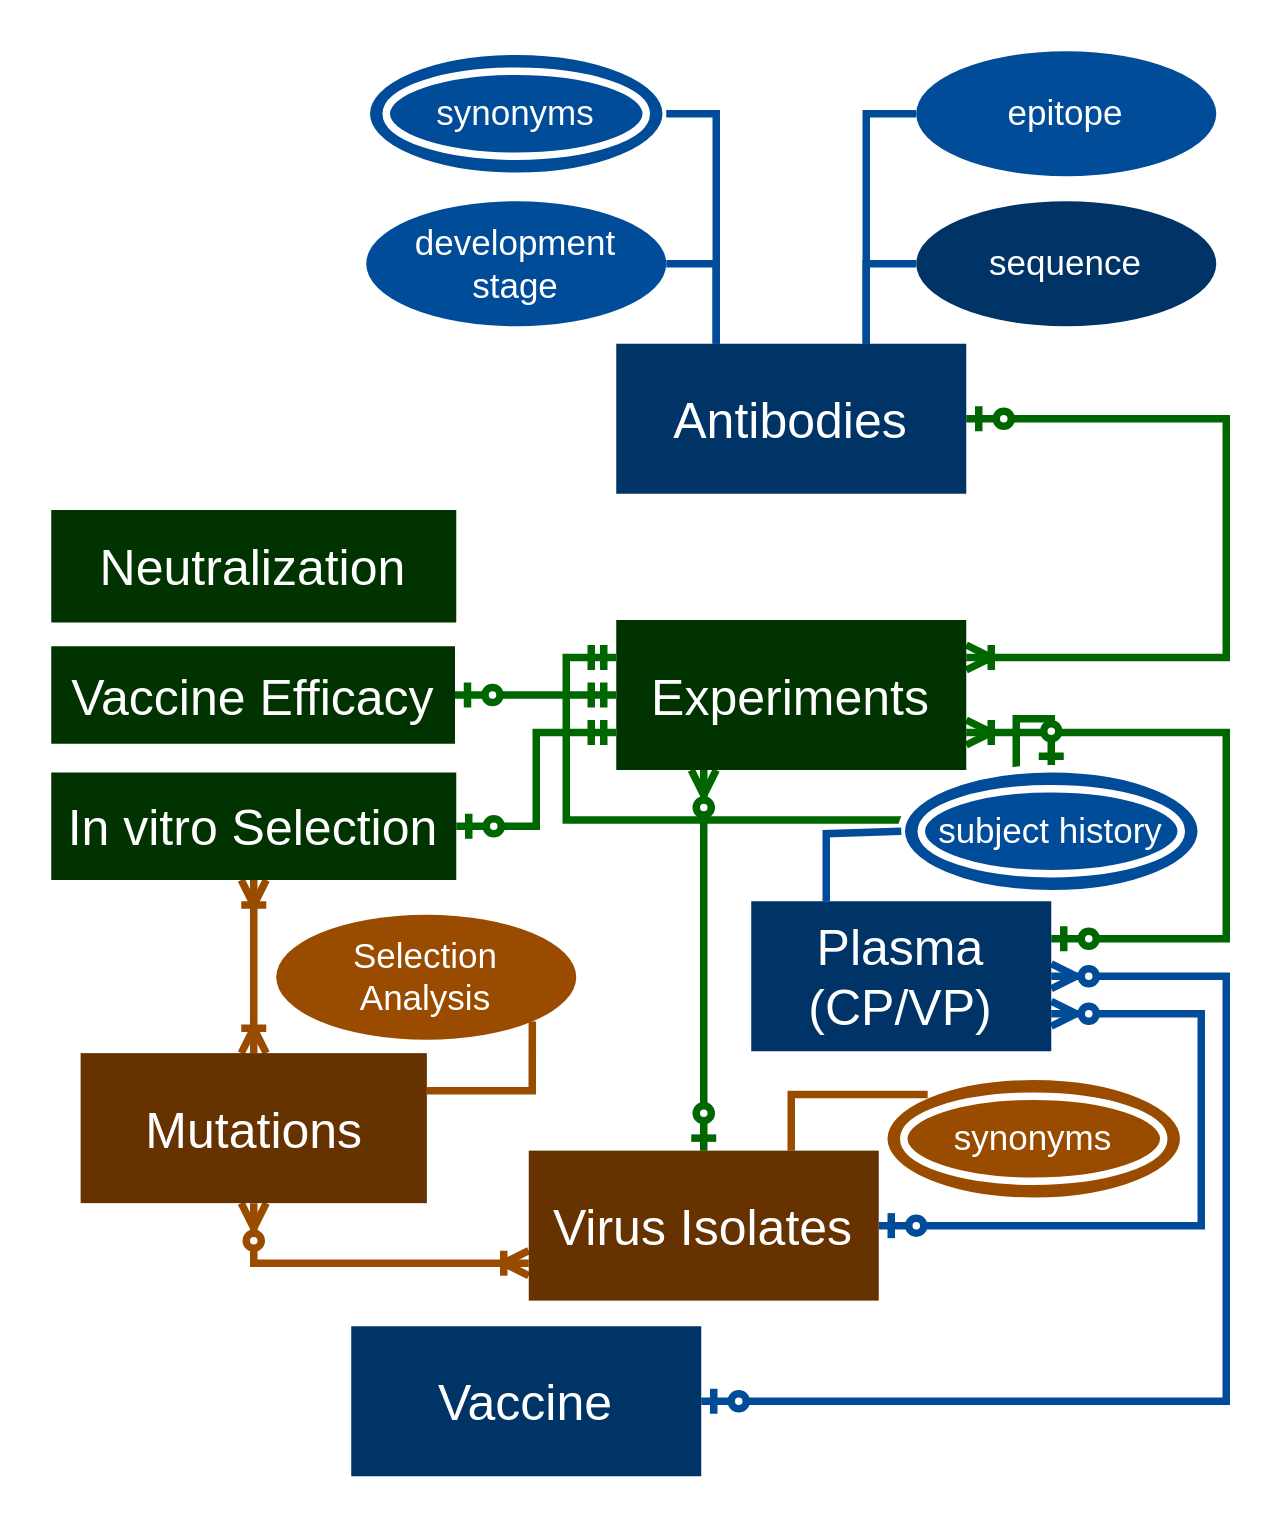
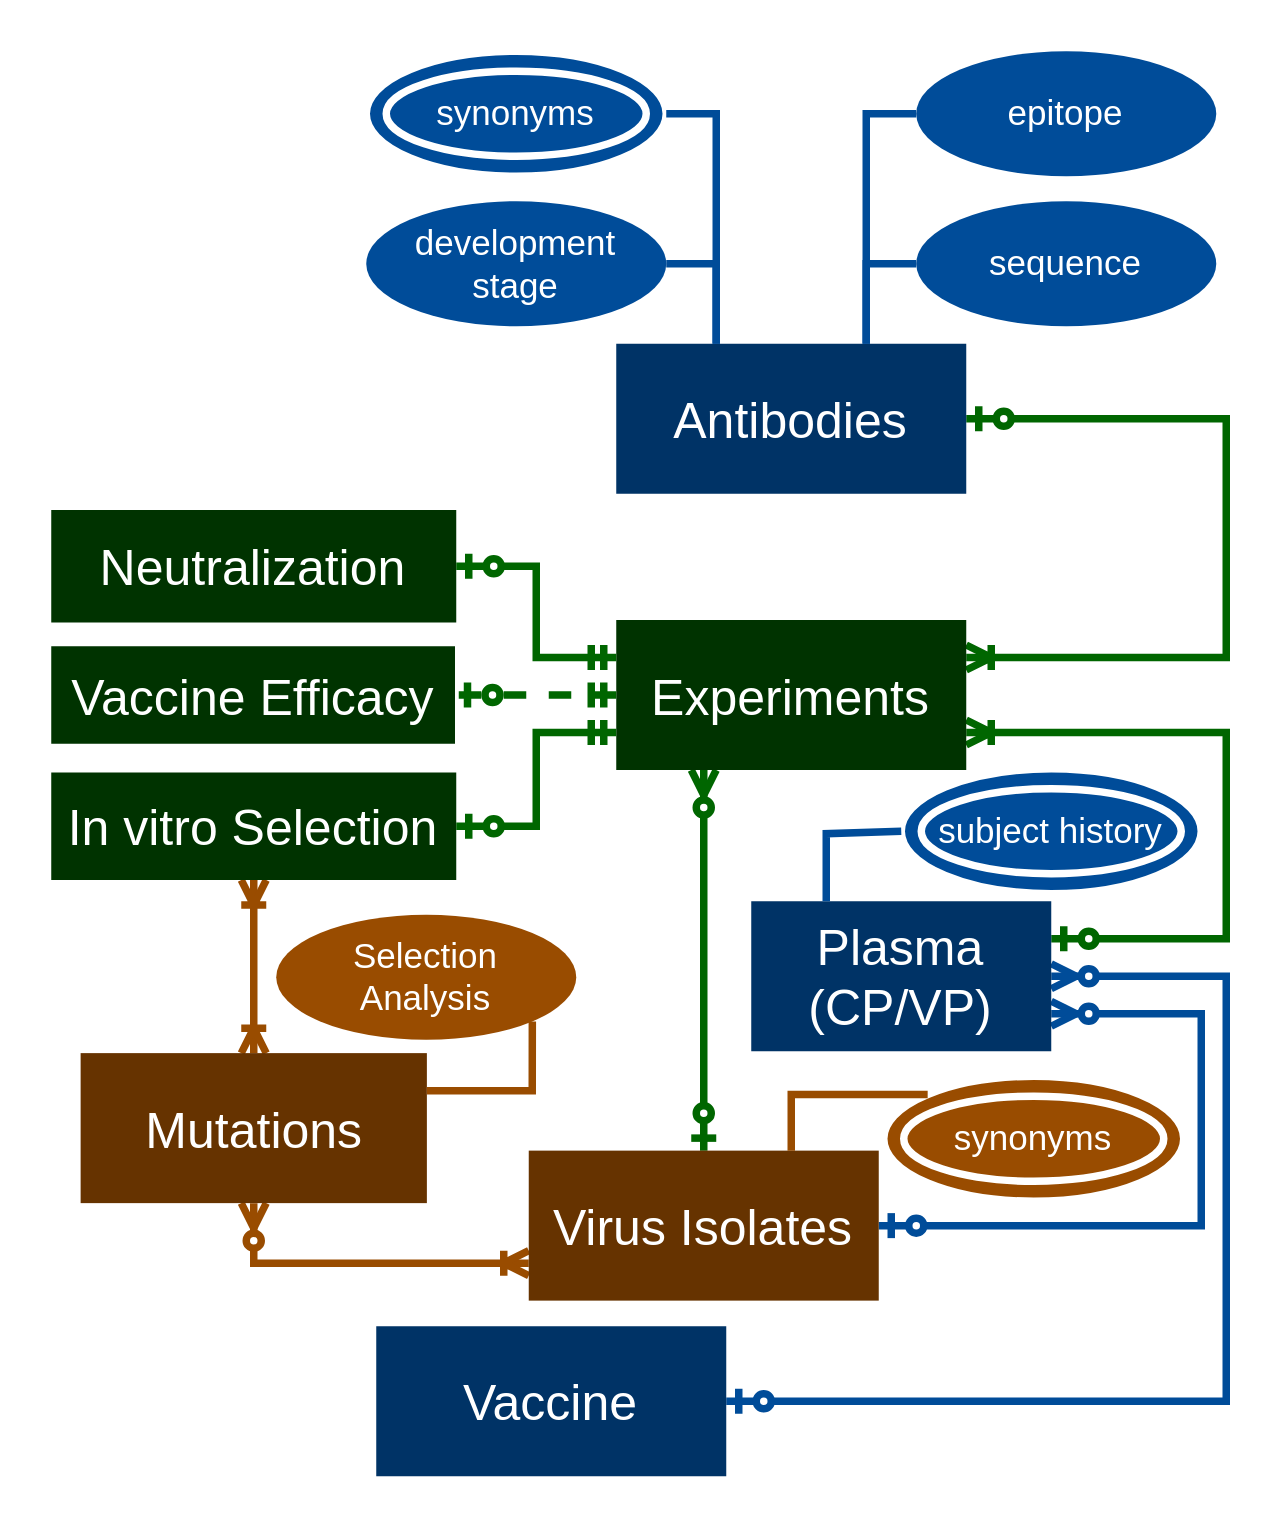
(1066, 264) -> (1066, 264)
(537, 695) -> (537, 695)
(590, 820) -> (536, 585)
(526, 1401) -> (551, 1401)
